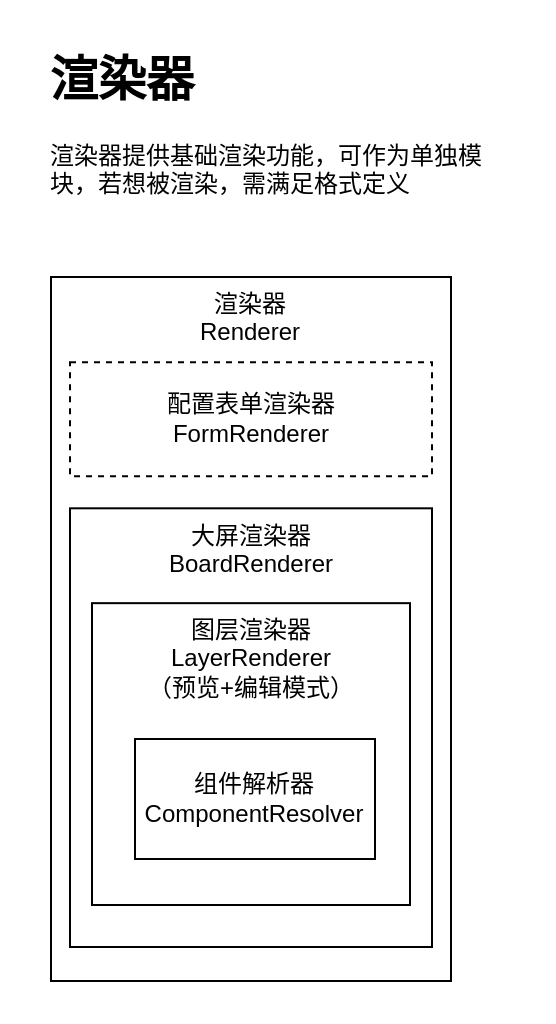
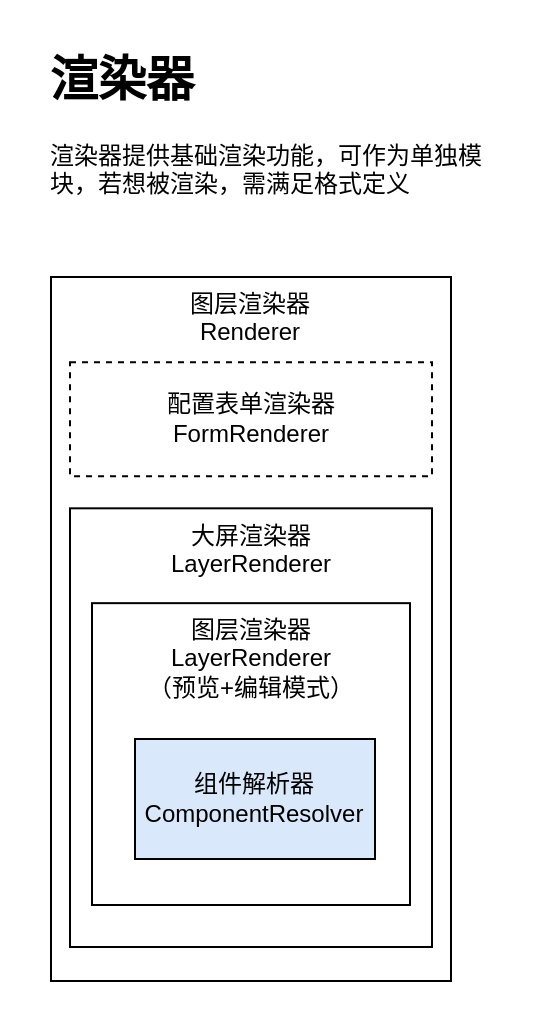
(251, 320) -> (251, 320)
(252, 552) -> (252, 552)
(255, 799) -> (255, 799)
